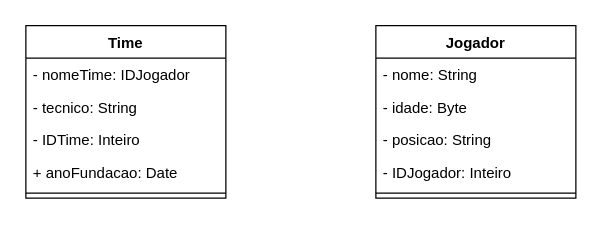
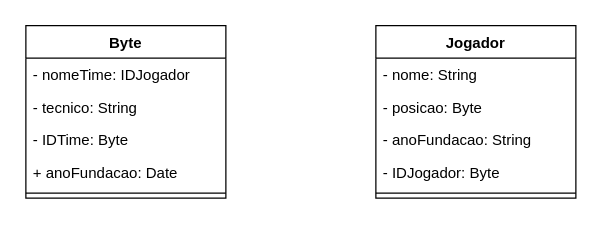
(125, 43) -> (125, 43)
(429, 108) -> (438, 108)
(94, 140) -> (84, 140)
(444, 140) -> (463, 140)
(459, 173) -> (448, 173)
